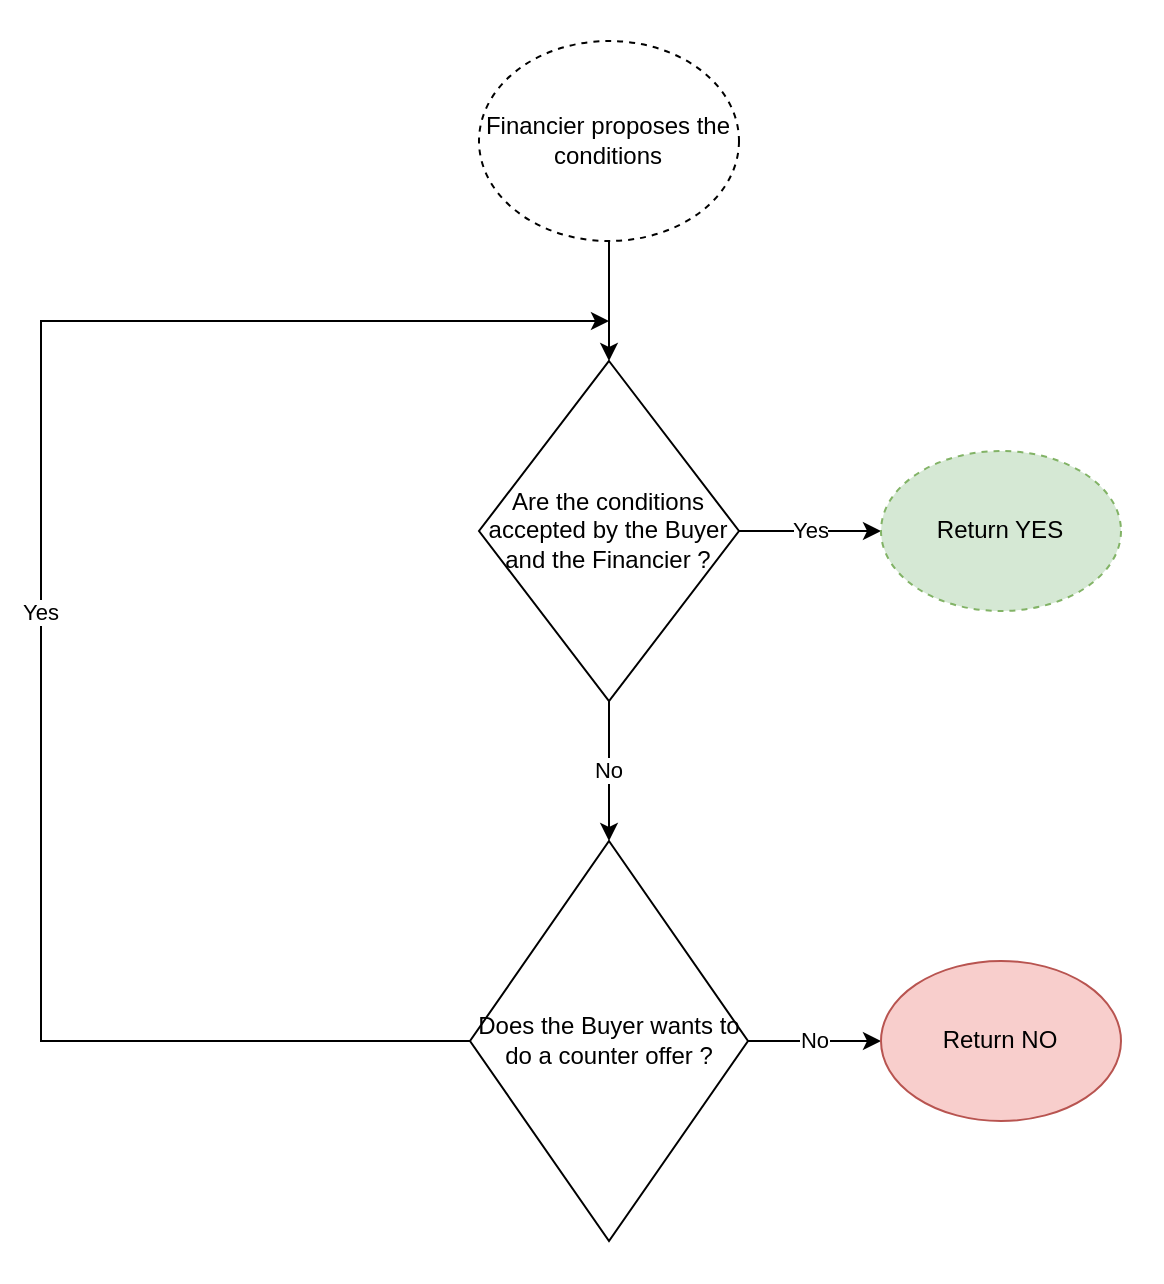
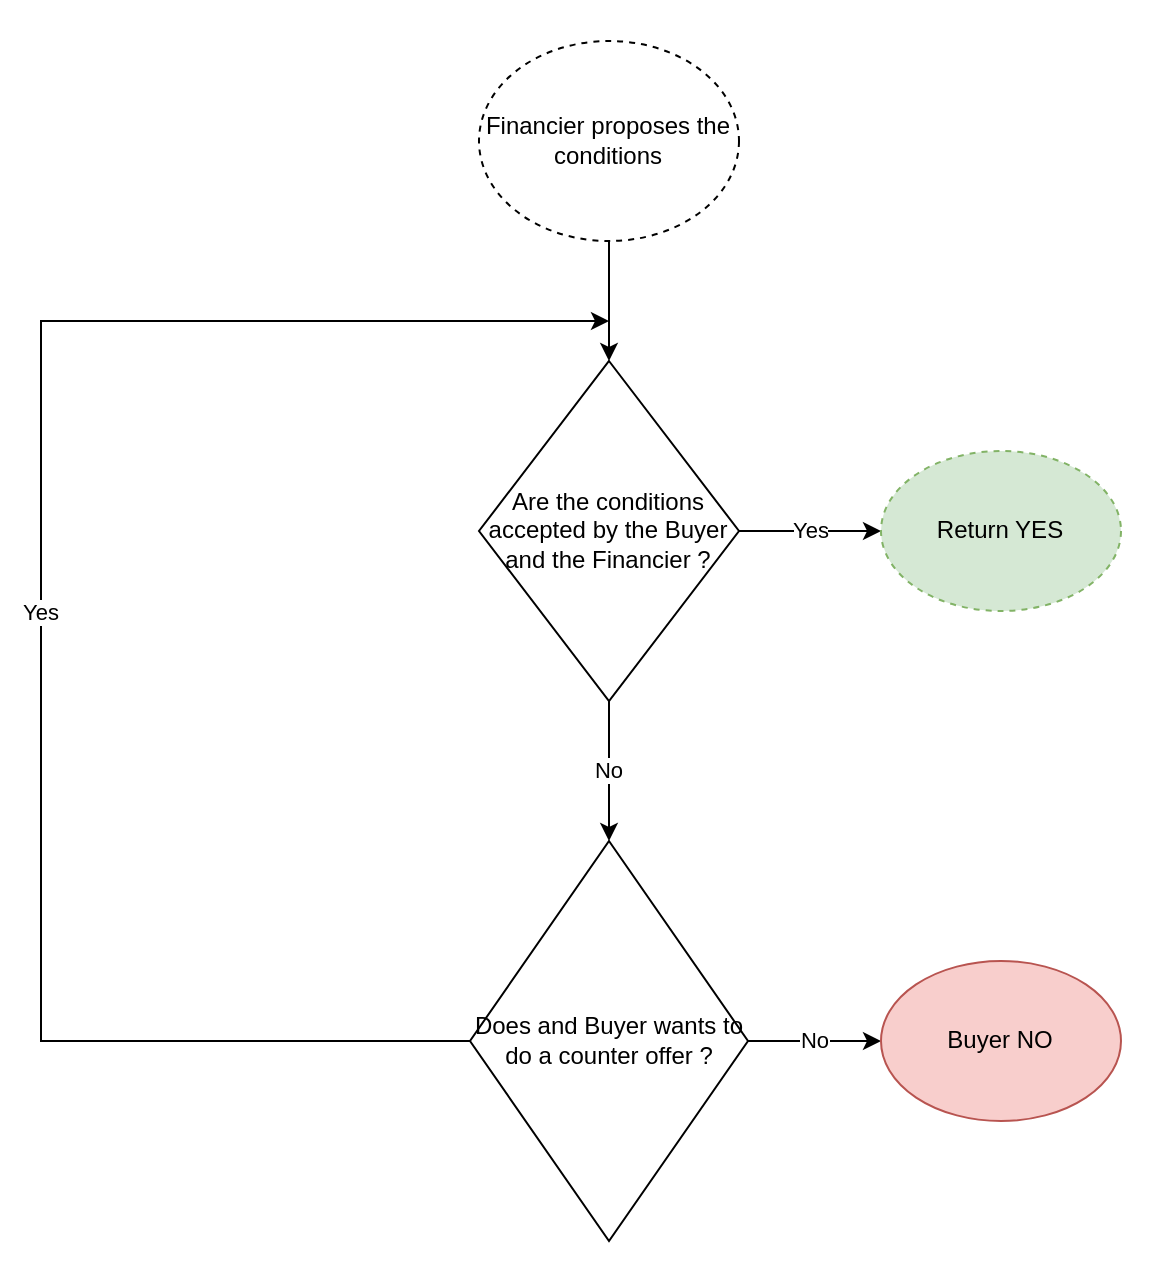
(610, 1041) -> (610, 1041)
(1001, 1041) -> (1001, 1041)
